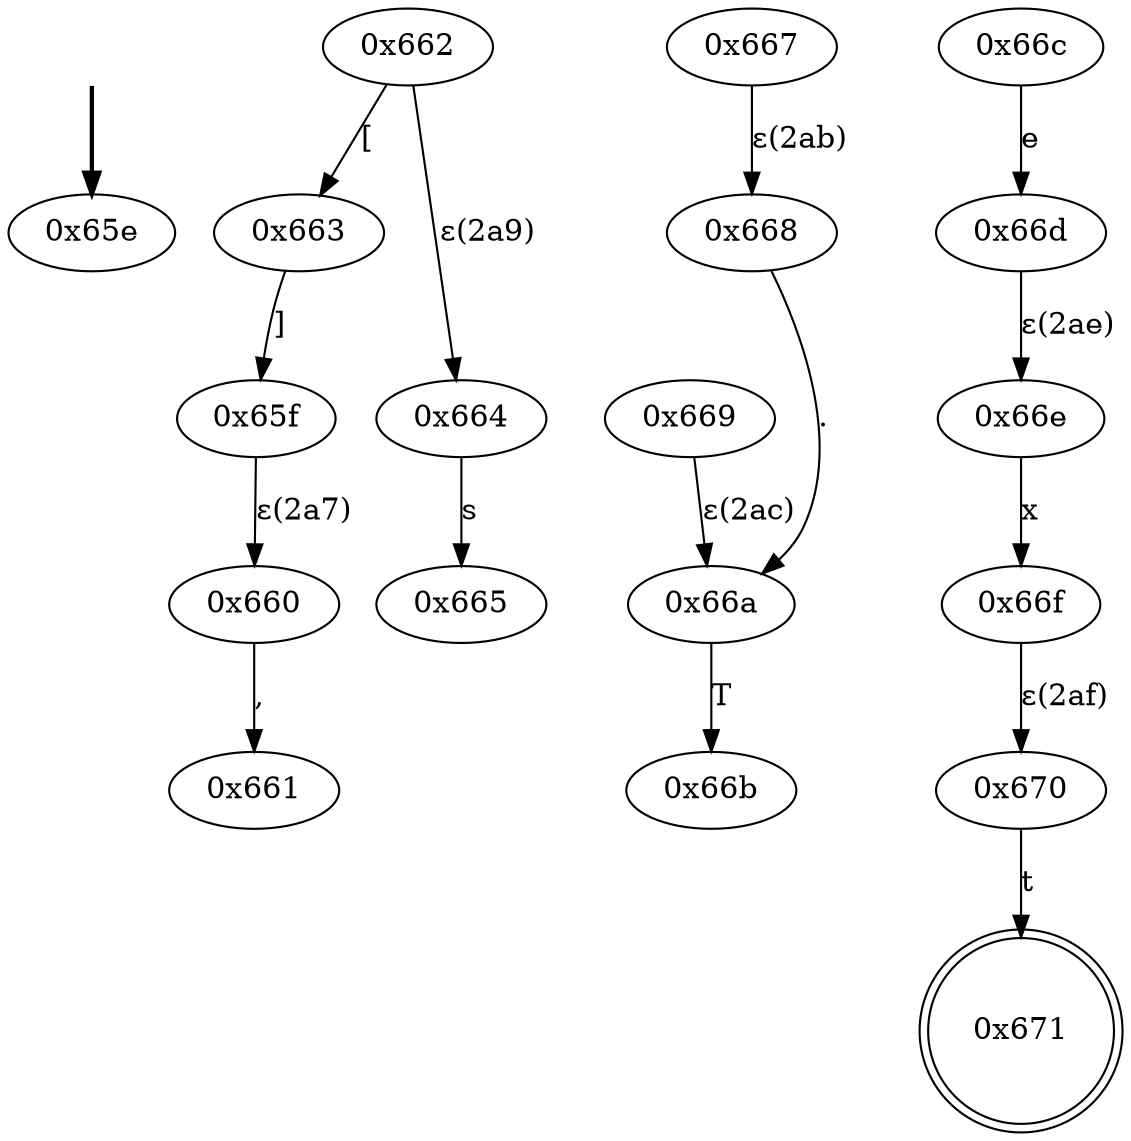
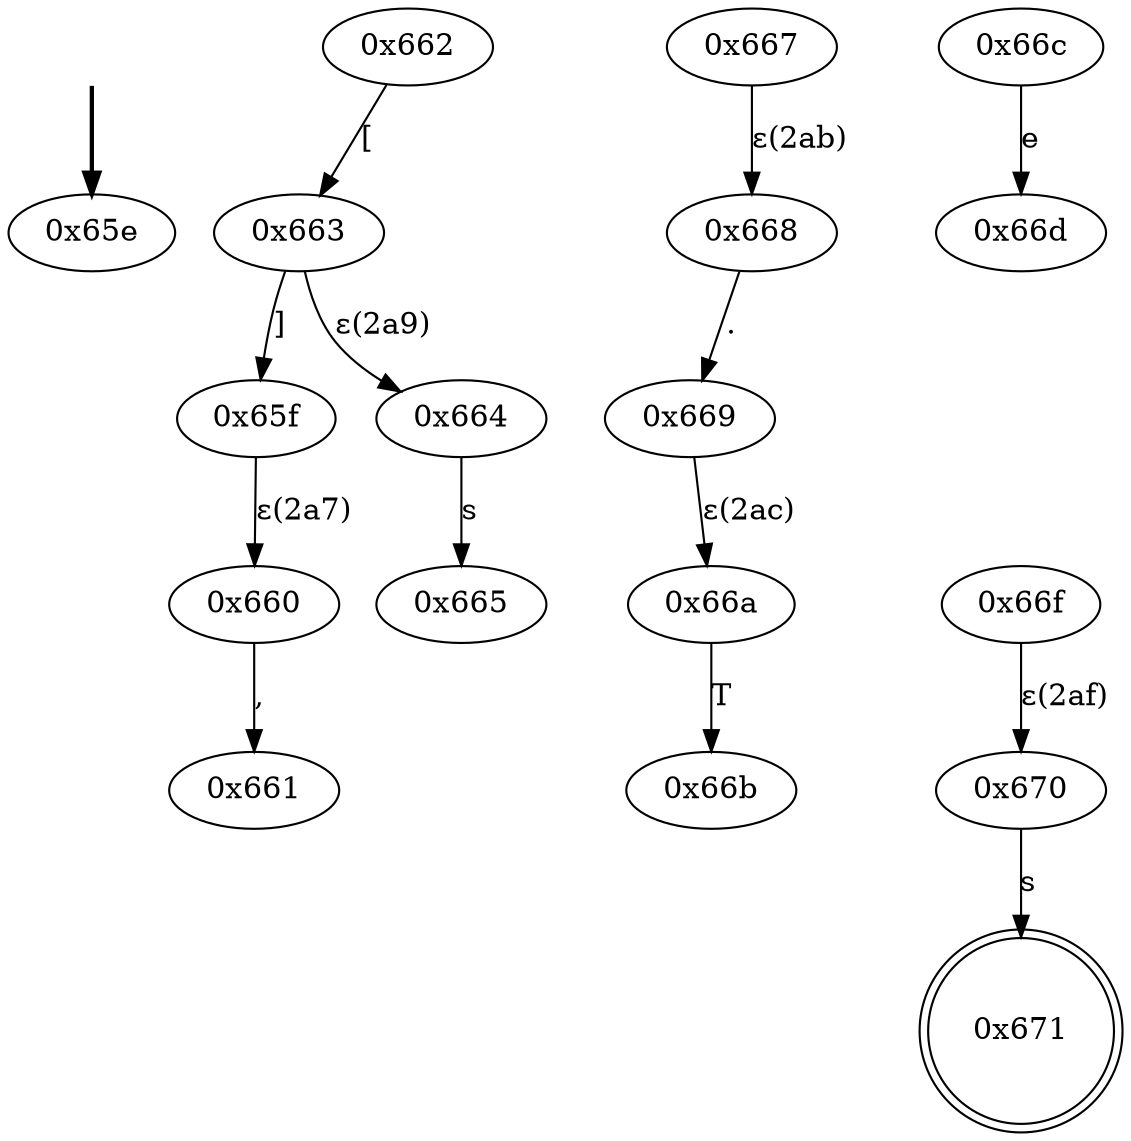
(433, 222) -> (331, 335)
(817, 417) -> (724, 316)
(1021, 419) -> none
(1029, 883) -> (1029, 883)
